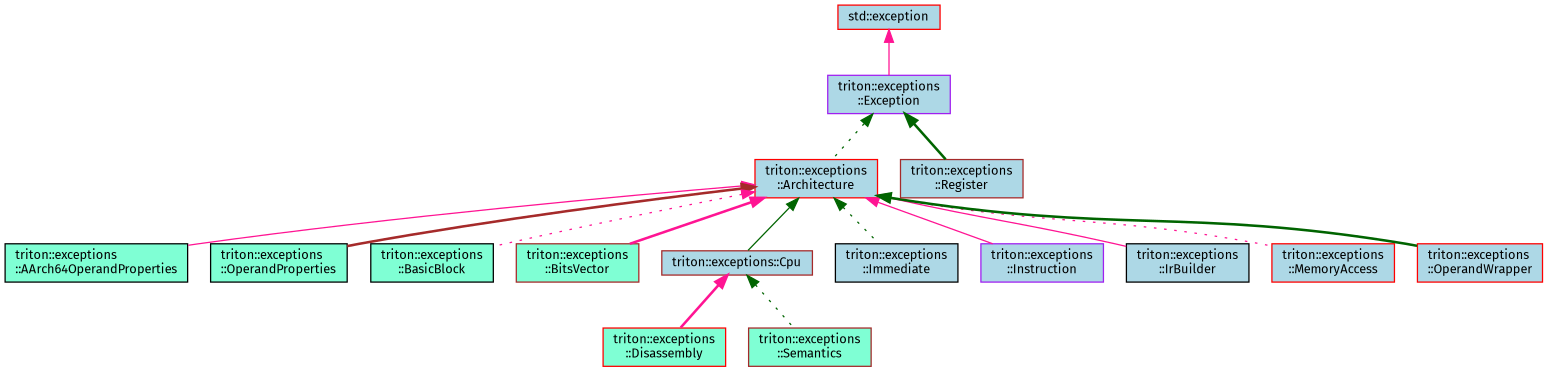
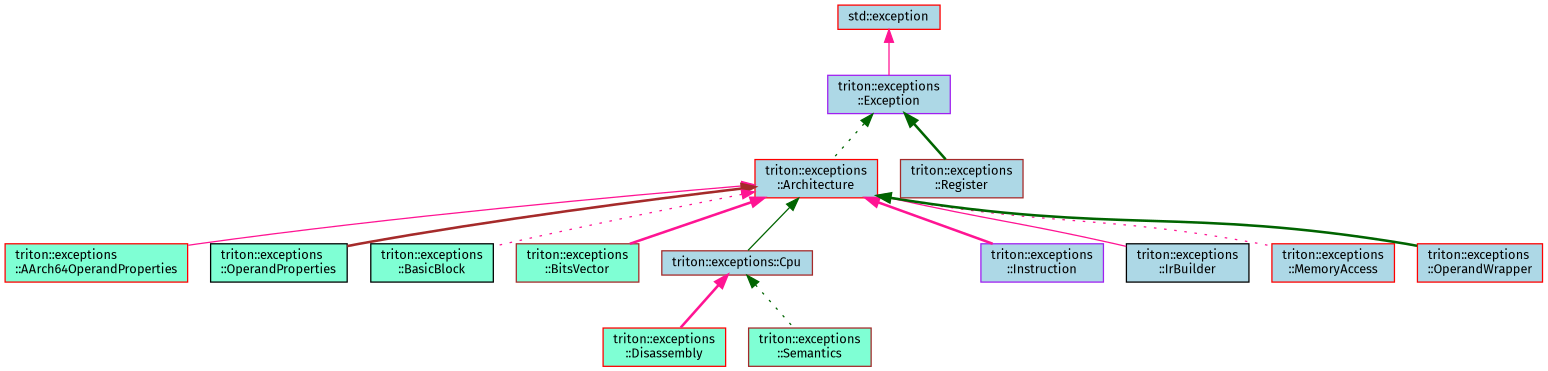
(935, 223) -> (935, 223)
(96, 263) -> (96, 263)
(897, 263) -> none
